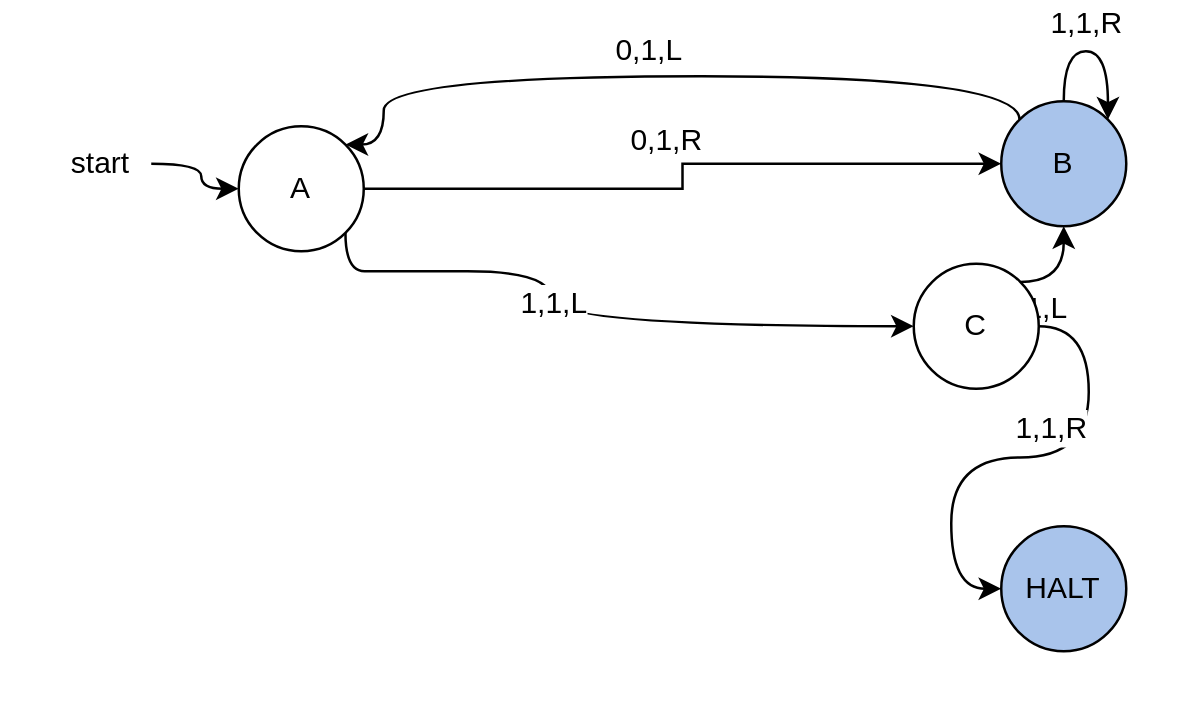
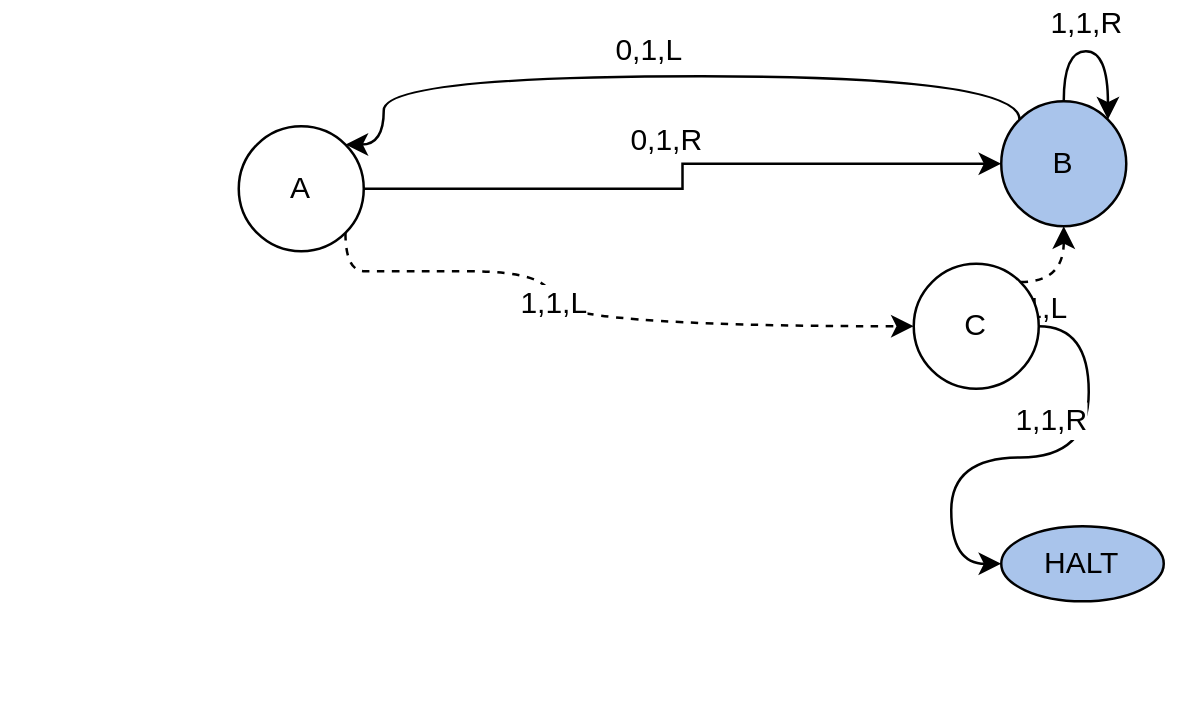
(101, 164) -> none
(190, 167) -> none
(1051, 273) -> (1051, 273)
(742, 324) -> (742, 324)
(1064, 589) -> (1083, 564)
